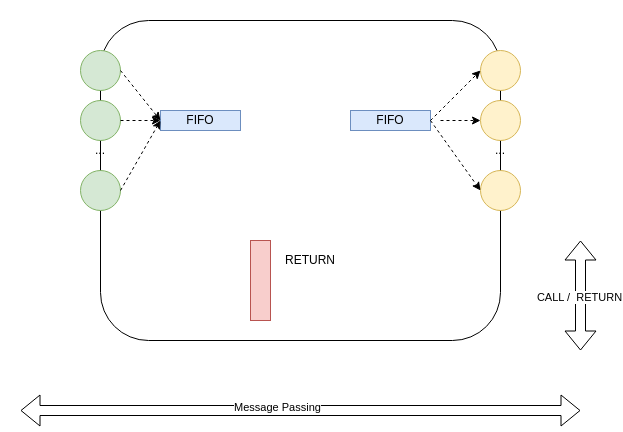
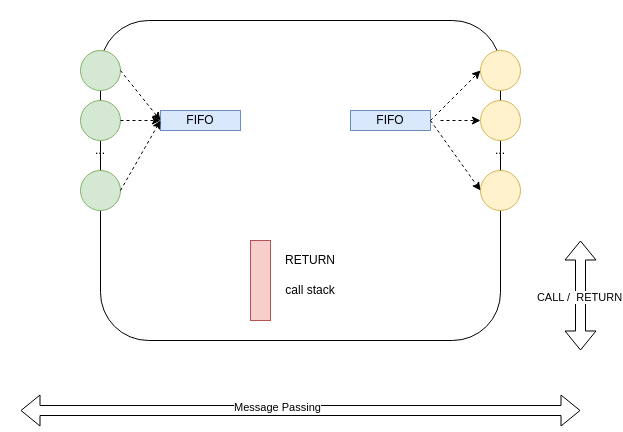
none -> (311, 291)
